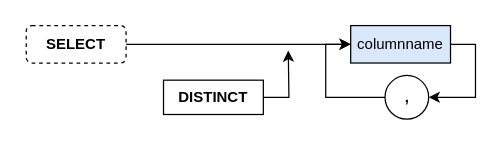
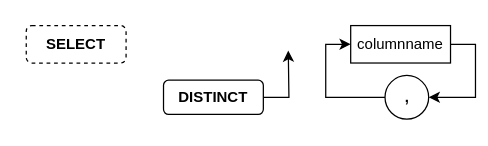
(224, 44) -> none
(401, 44) -> (401, 44)
(213, 98) -> (213, 98)
